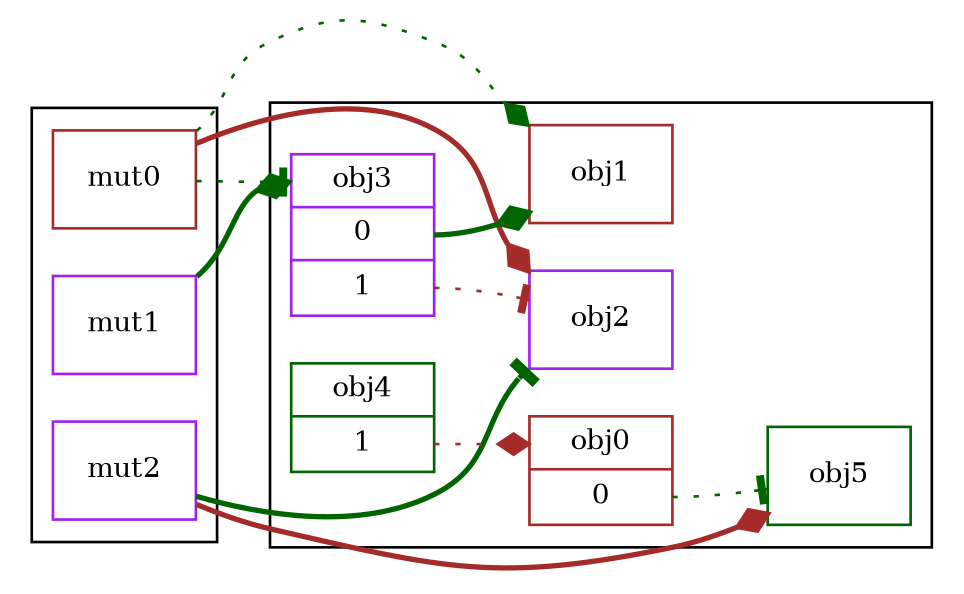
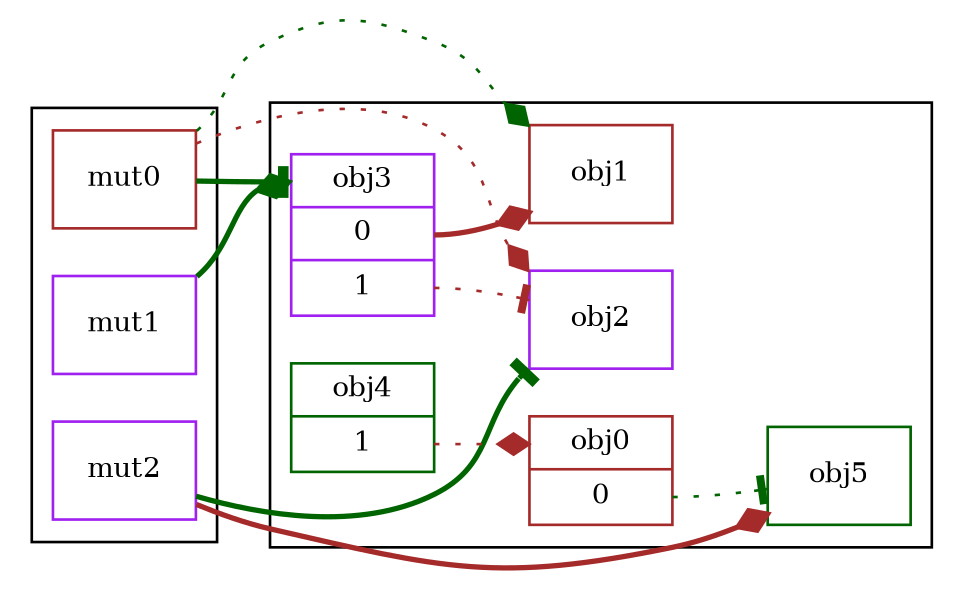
(412, 120) -> (412, 120)
(236, 182) -> (236, 182)
(467, 232) -> (467, 232)
